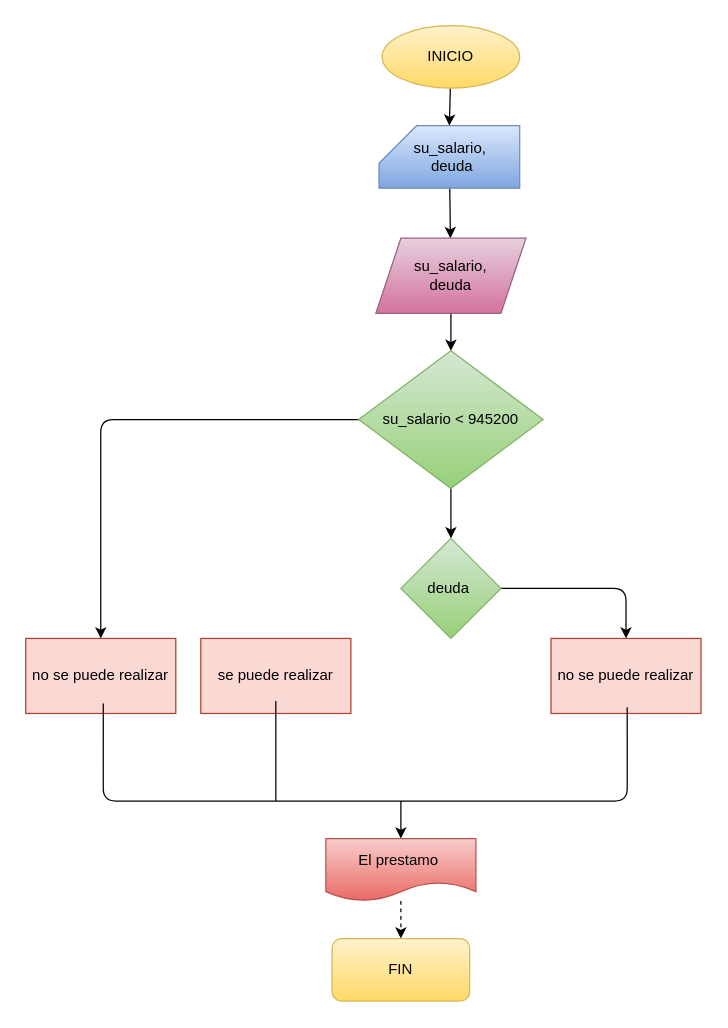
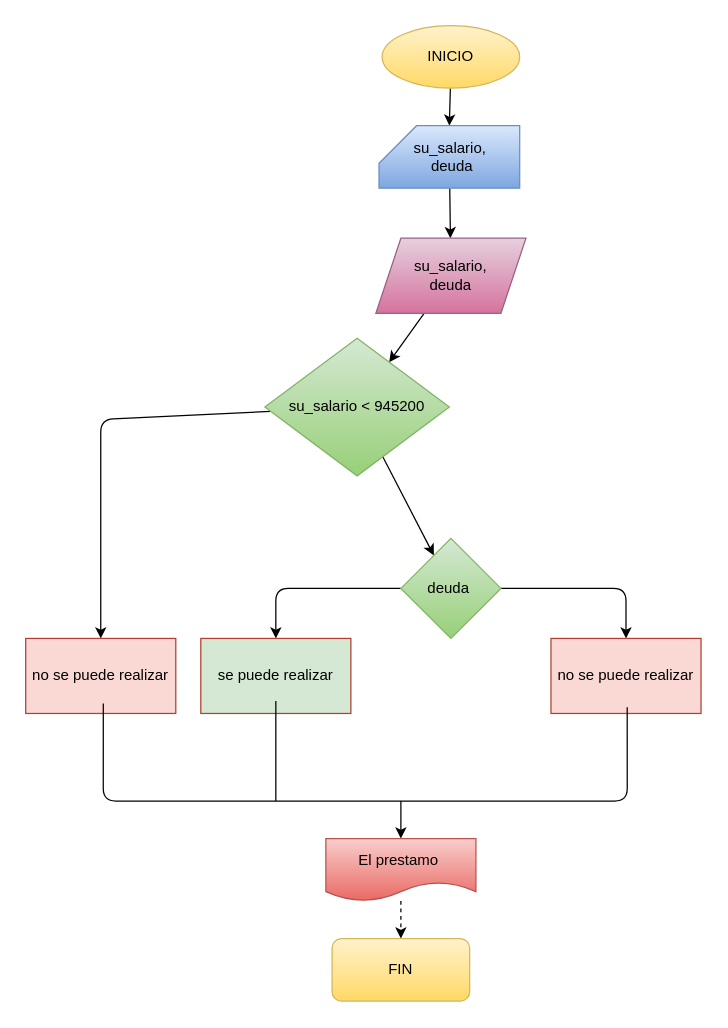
(451, 419) -> (357, 407)
none -> (323, 588)
(276, 676) -> (276, 676)
